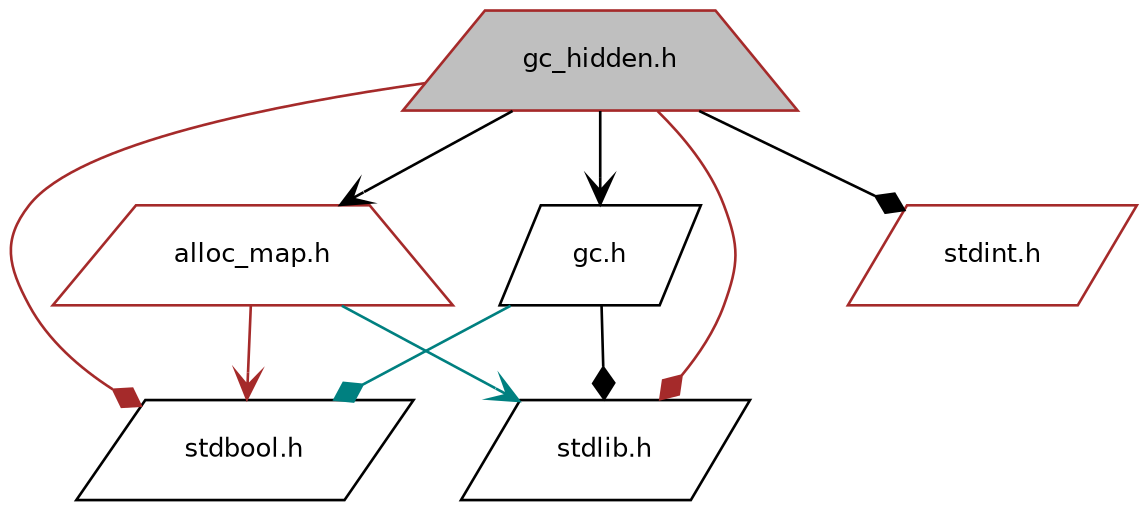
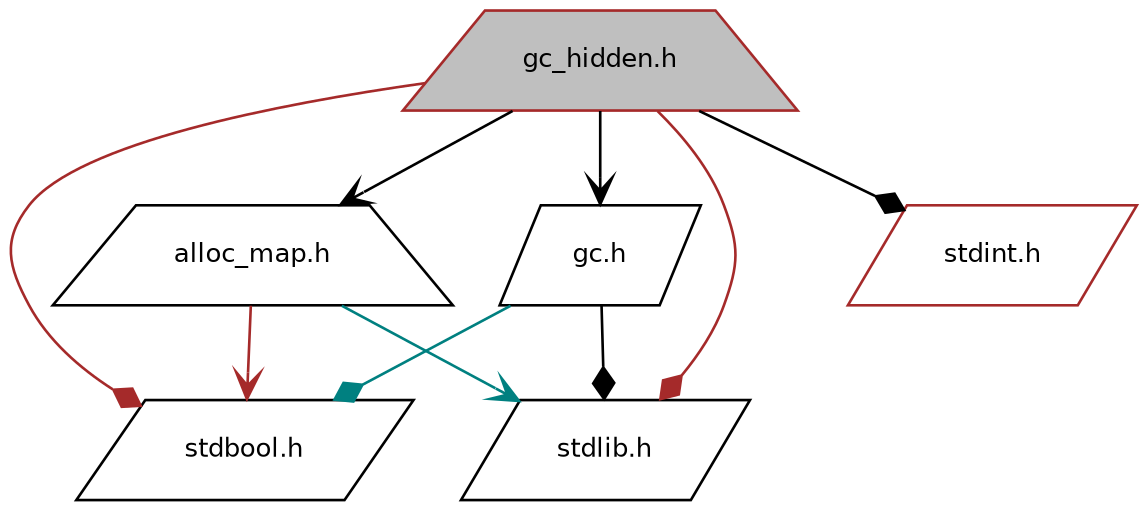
(253, 255) -> (253, 255)
